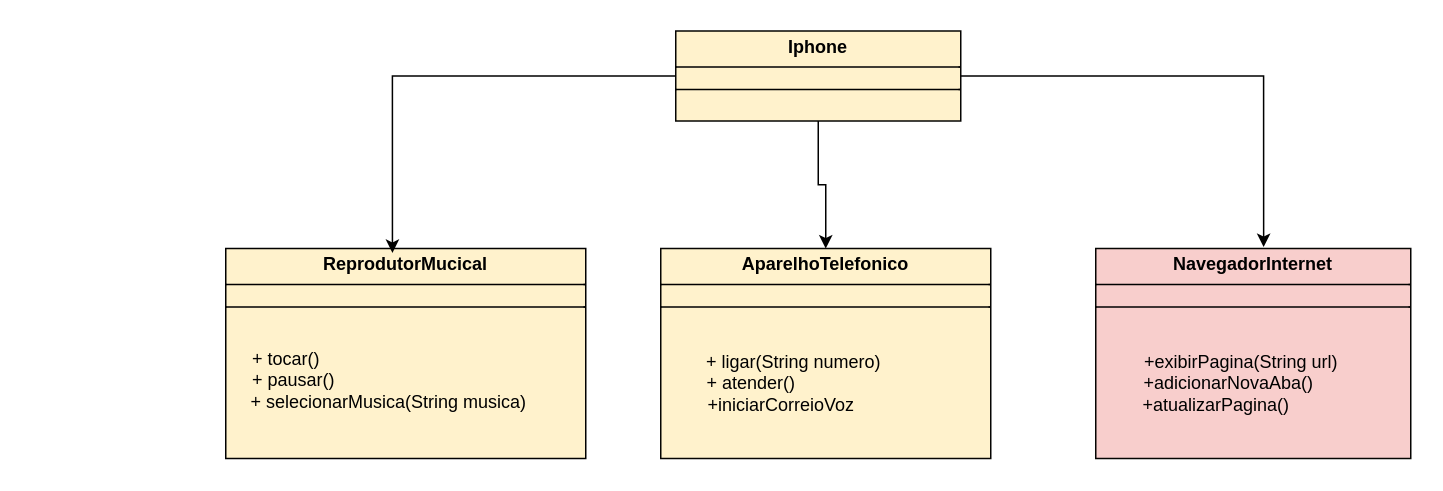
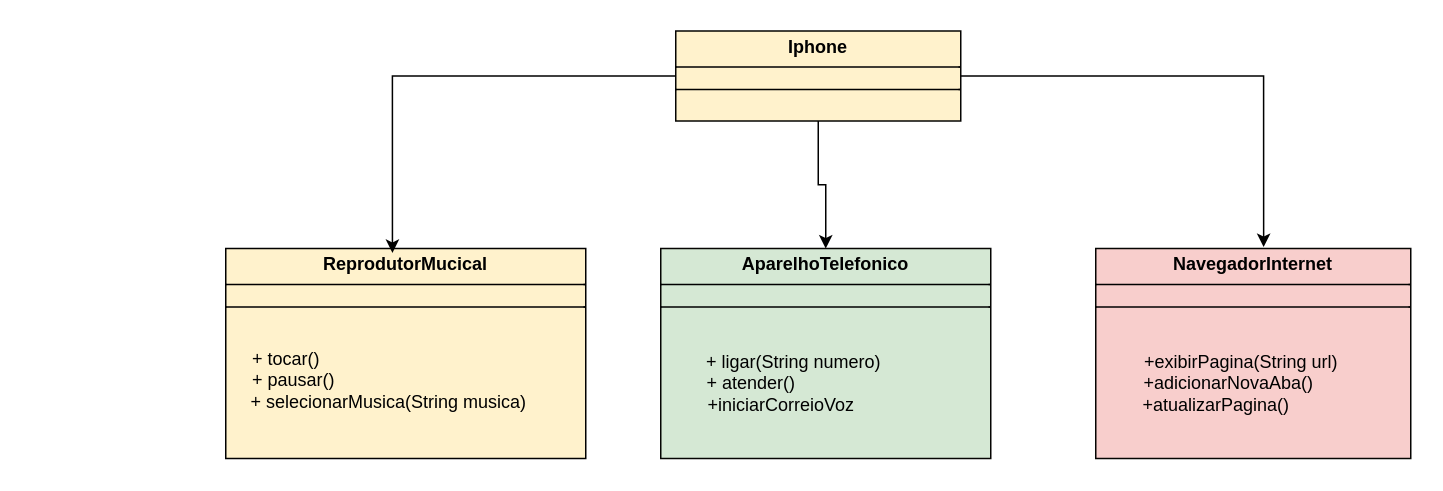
(826, 353) -> (826, 353)
